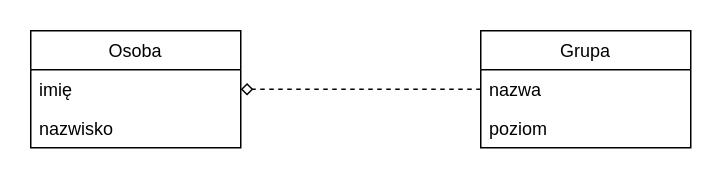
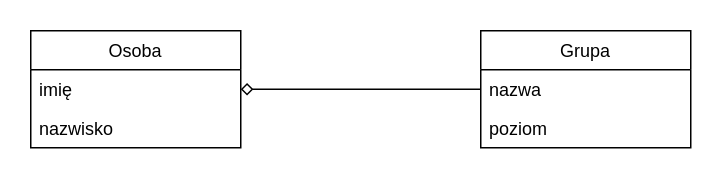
(366, 89) -> (366, 89)
